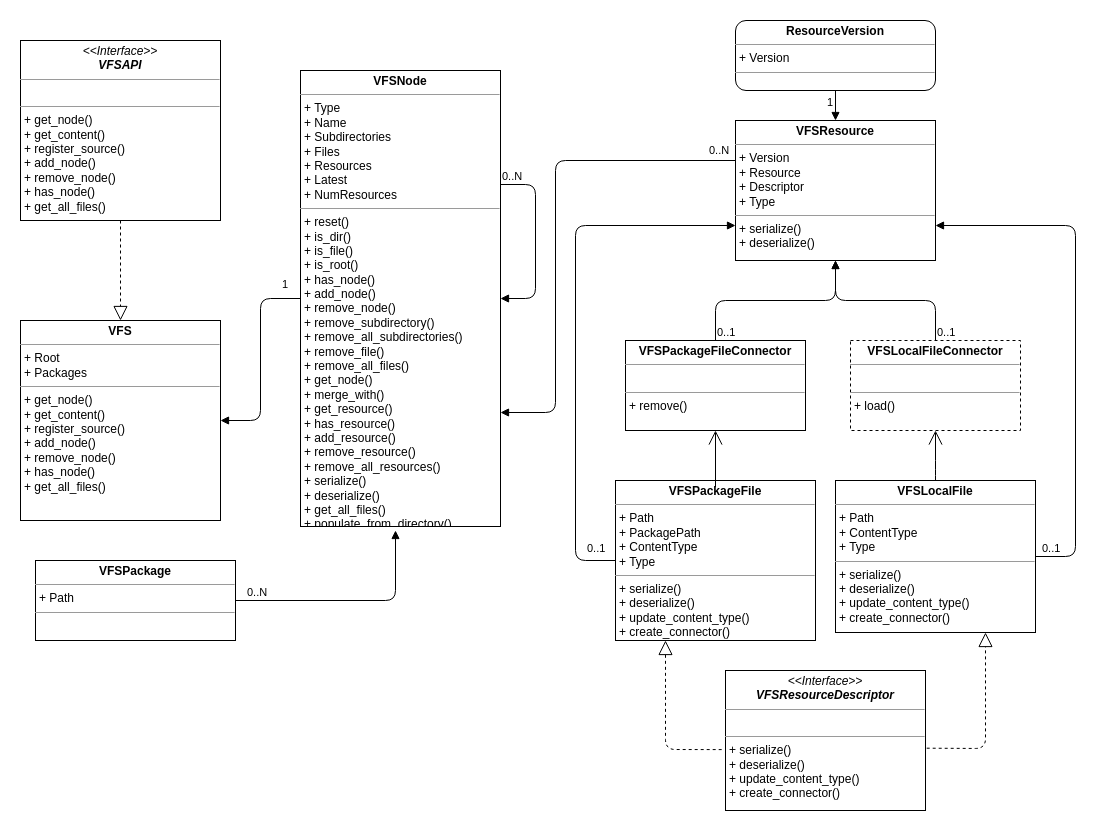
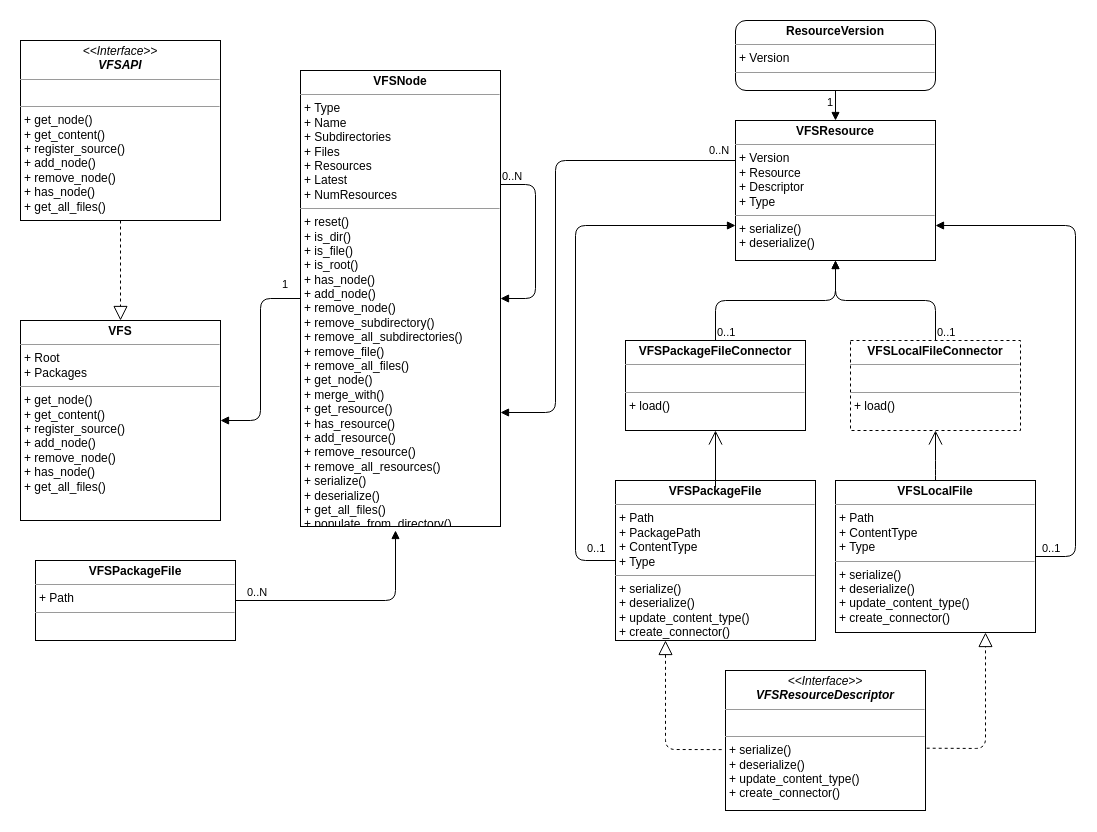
(700, 355) -> (700, 355)
(69, 575) -> (79, 575)
